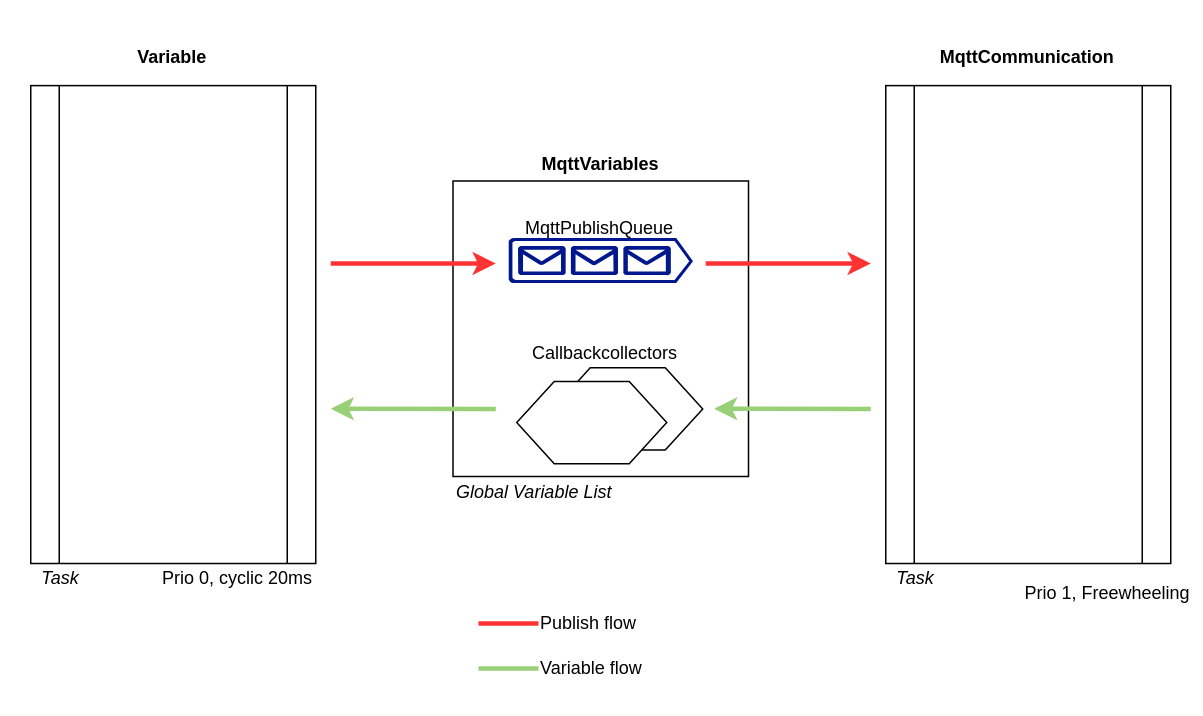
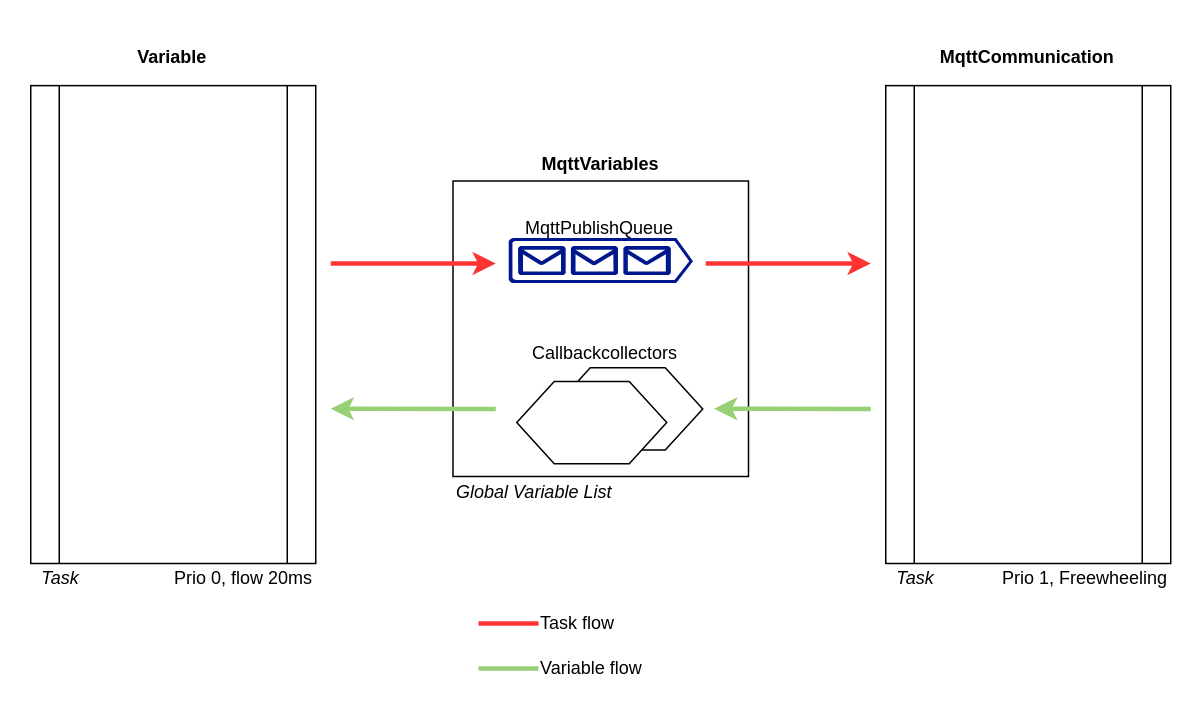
(233, 578) -> (241, 578)
(1088, 593) -> (1066, 578)
(592, 623) -> (581, 623)
